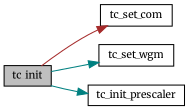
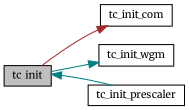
(136, 15) -> (136, 15)
(136, 55) -> (136, 55)
(64, 89) -> (88, 80)
